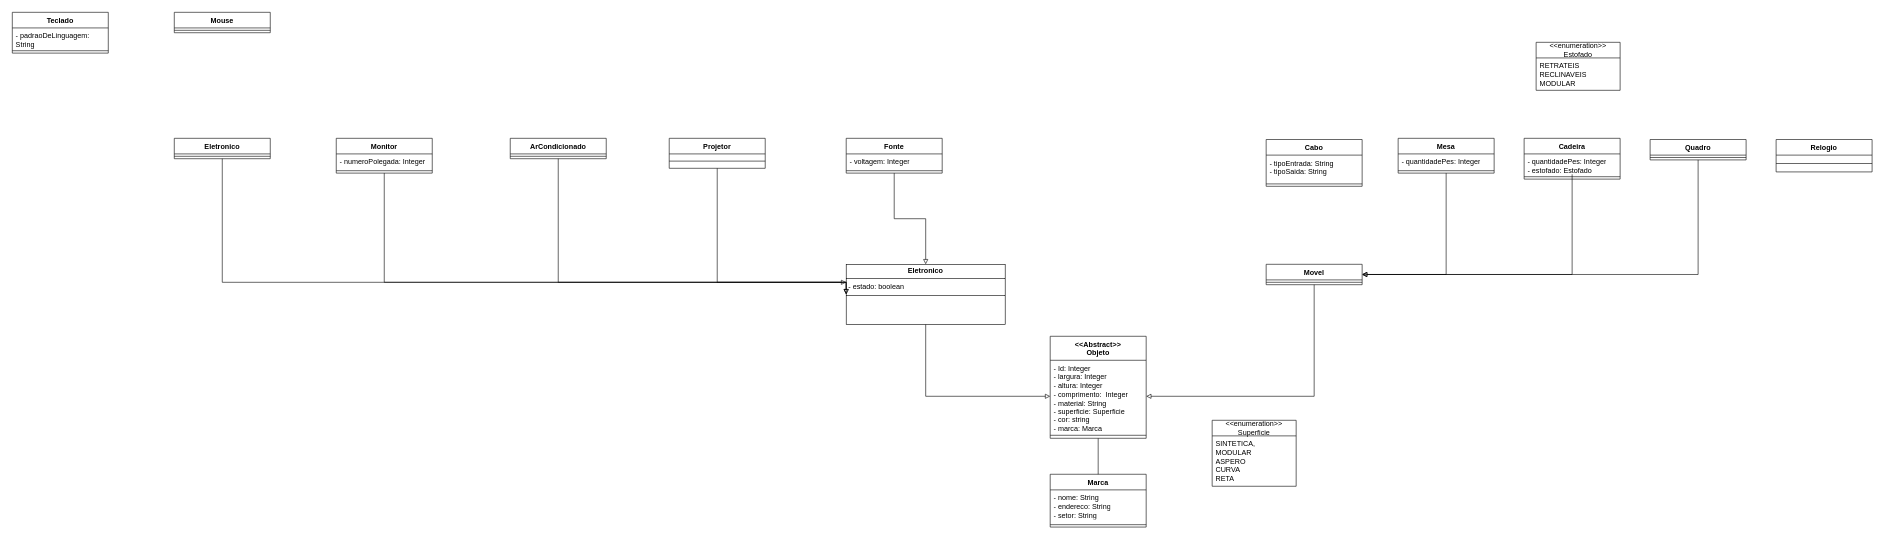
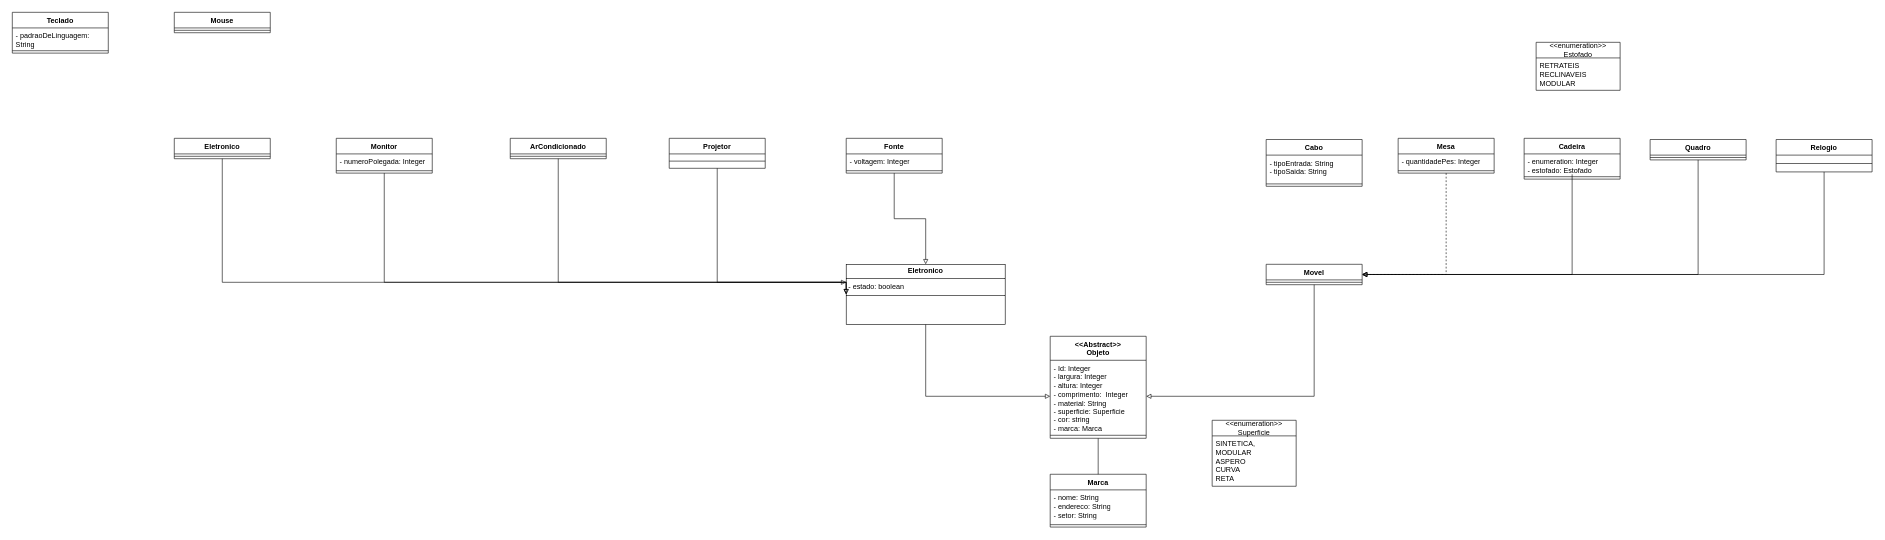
(1573, 167) -> (1569, 167)
(1446, 223) -> (1446, 223)
none -> (1813, 275)
